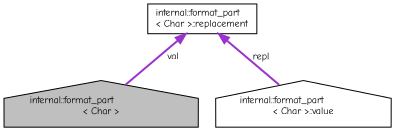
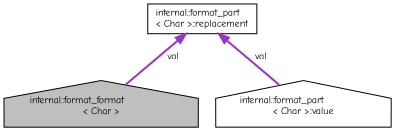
(260, 57) -> (260, 57)
(101, 106) -> (101, 106)
